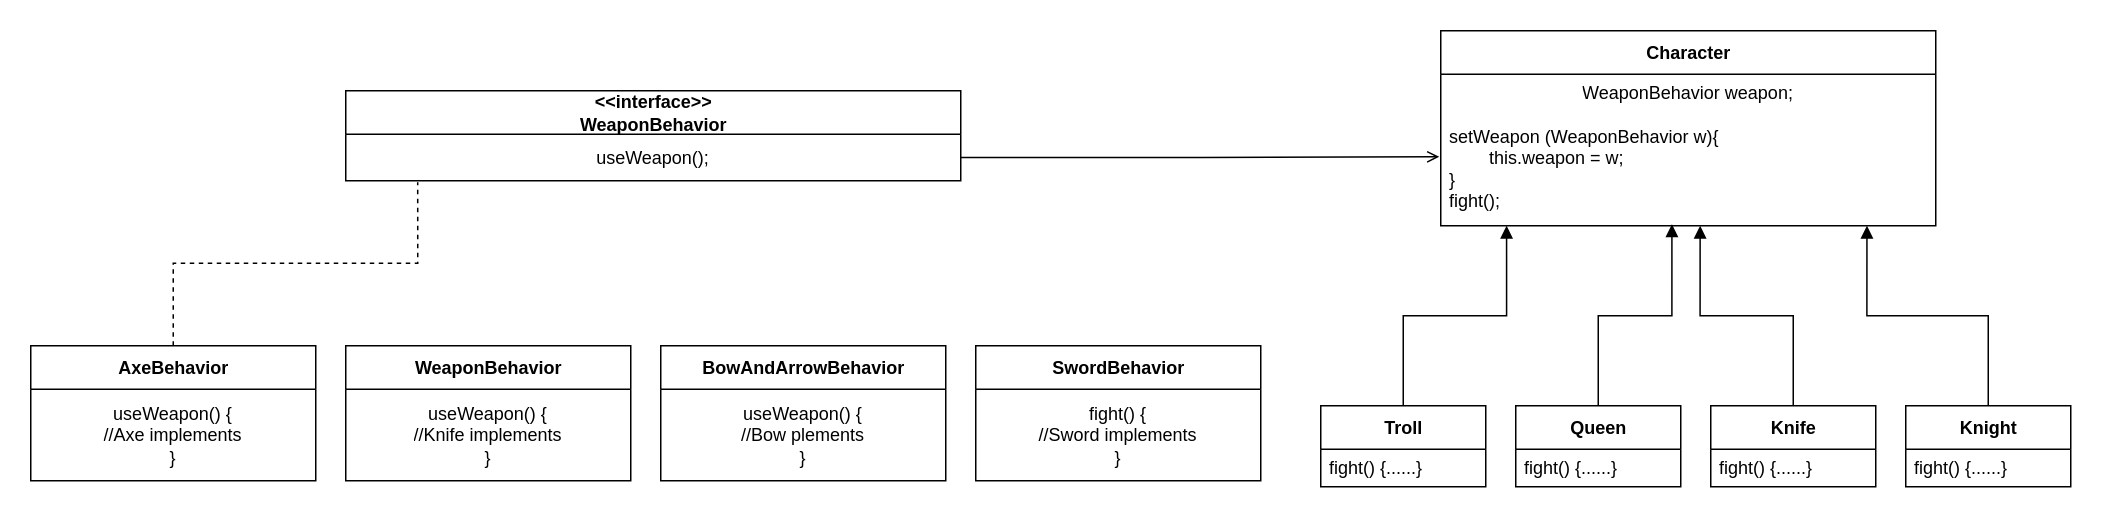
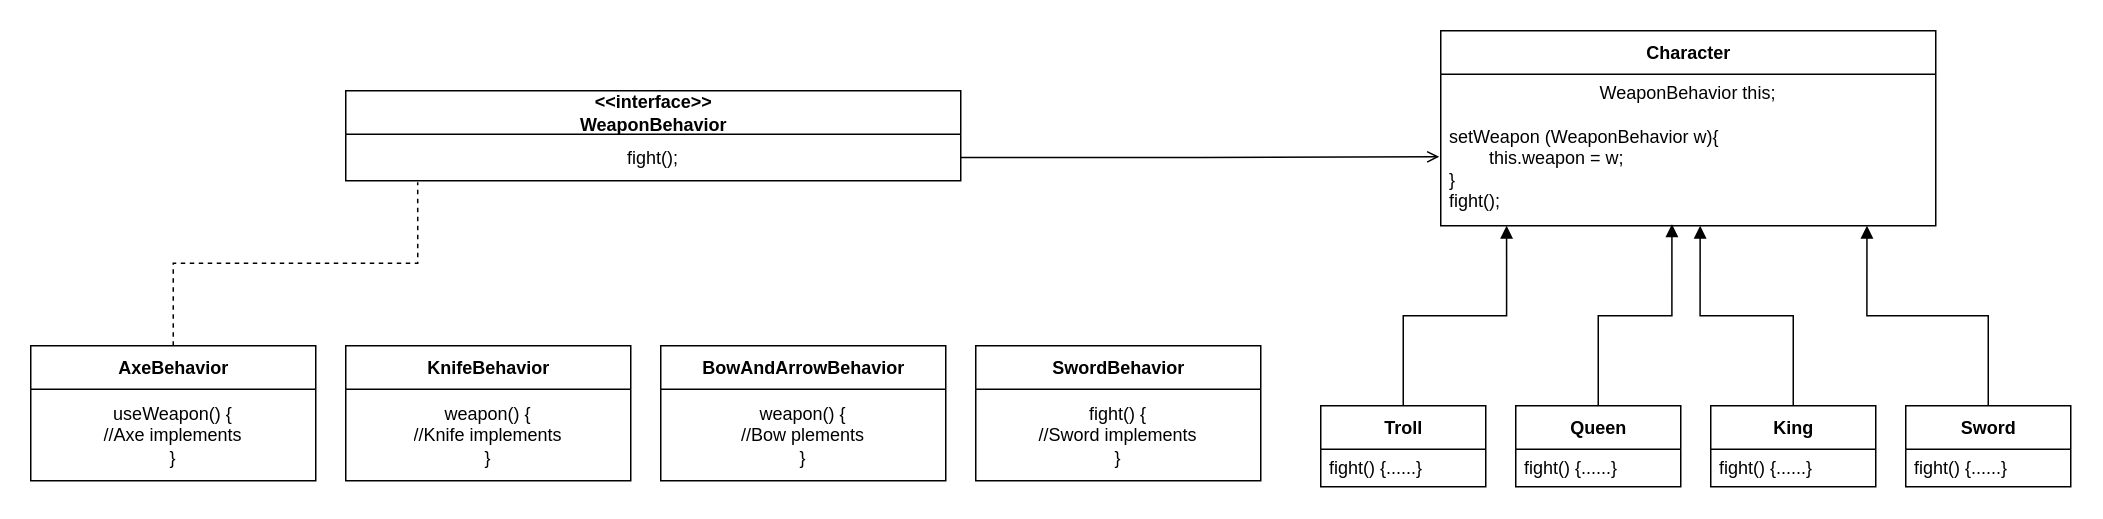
(1688, 94) -> (1688, 94)
(653, 158) -> (653, 158)
(489, 368) -> (489, 368)
(1794, 428) -> (1794, 428)
(1989, 428) -> (1989, 428)
(488, 436) -> (488, 436)
(803, 436) -> (803, 436)
